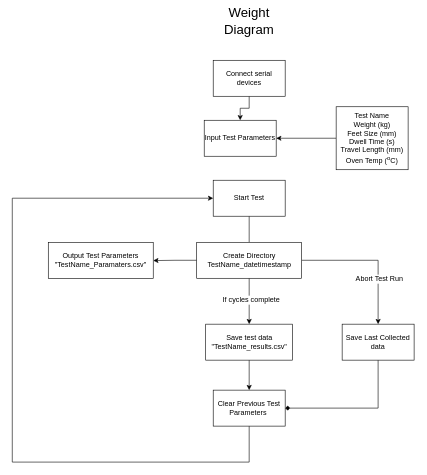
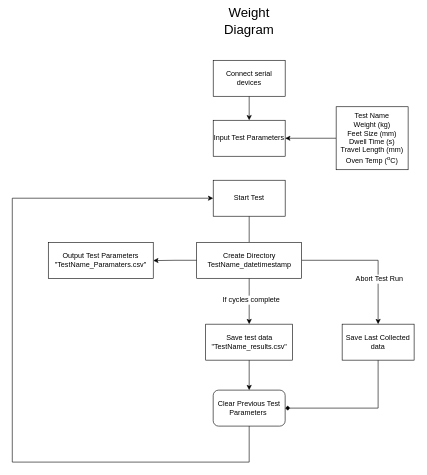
(240, 138) -> (249, 138)
(249, 408) -> (249, 408)
